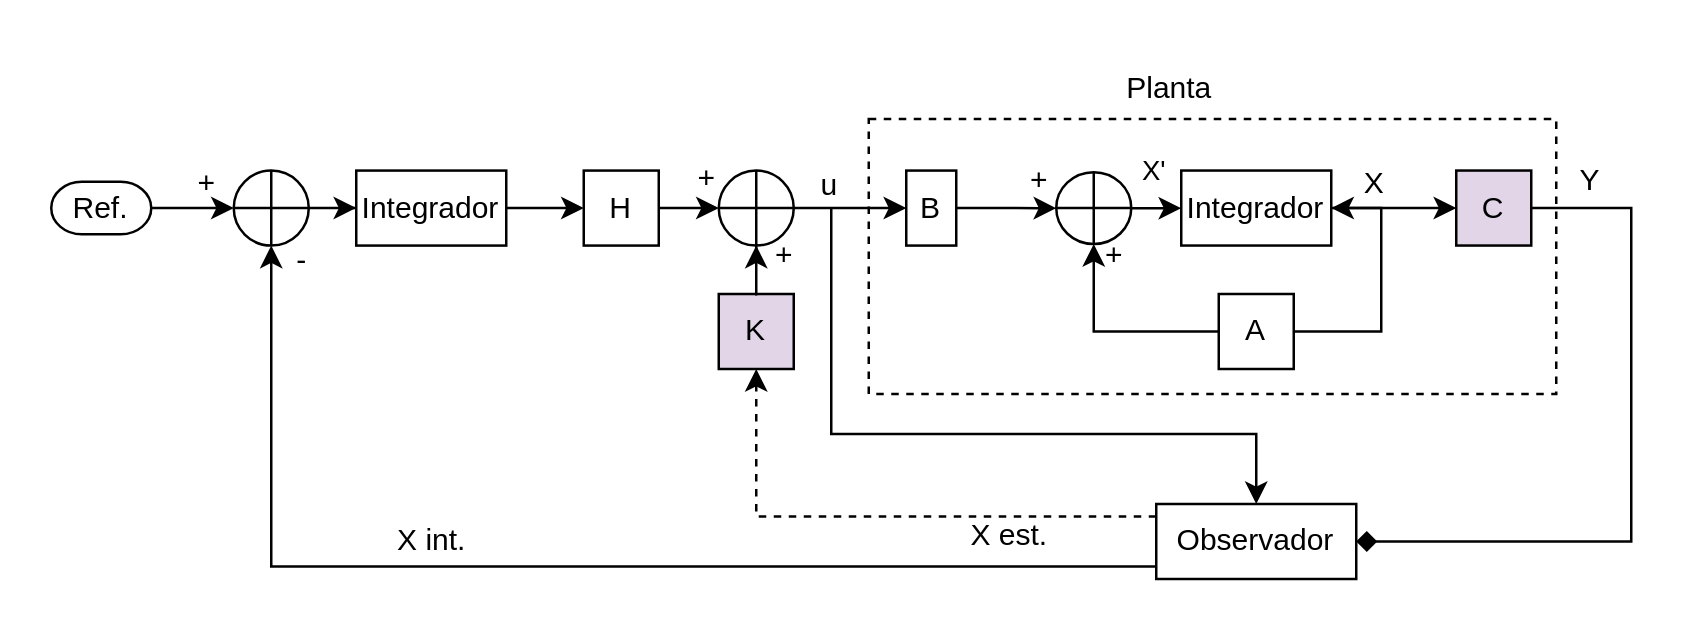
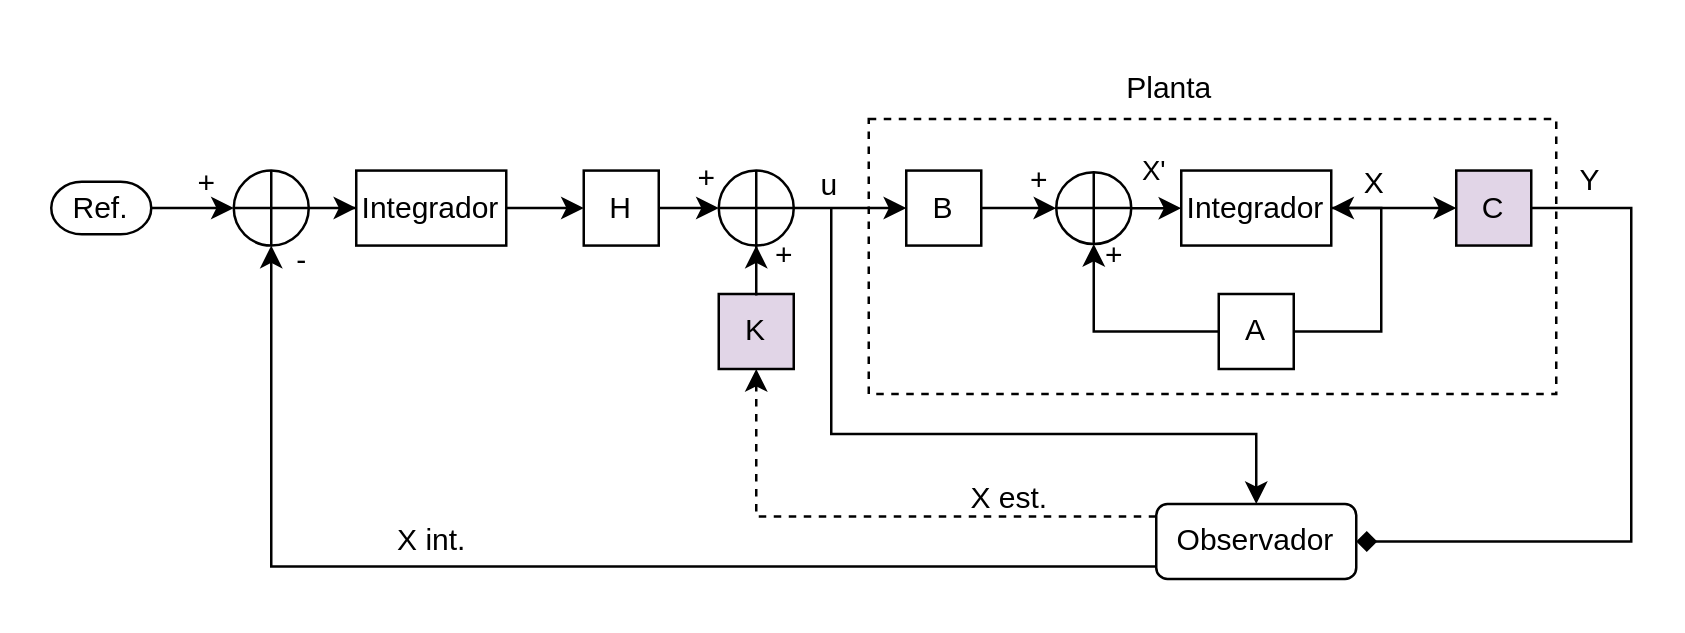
(931, 208) -> (944, 208)
(1009, 537) -> (1009, 500)
(1256, 541) -> (1256, 541)
